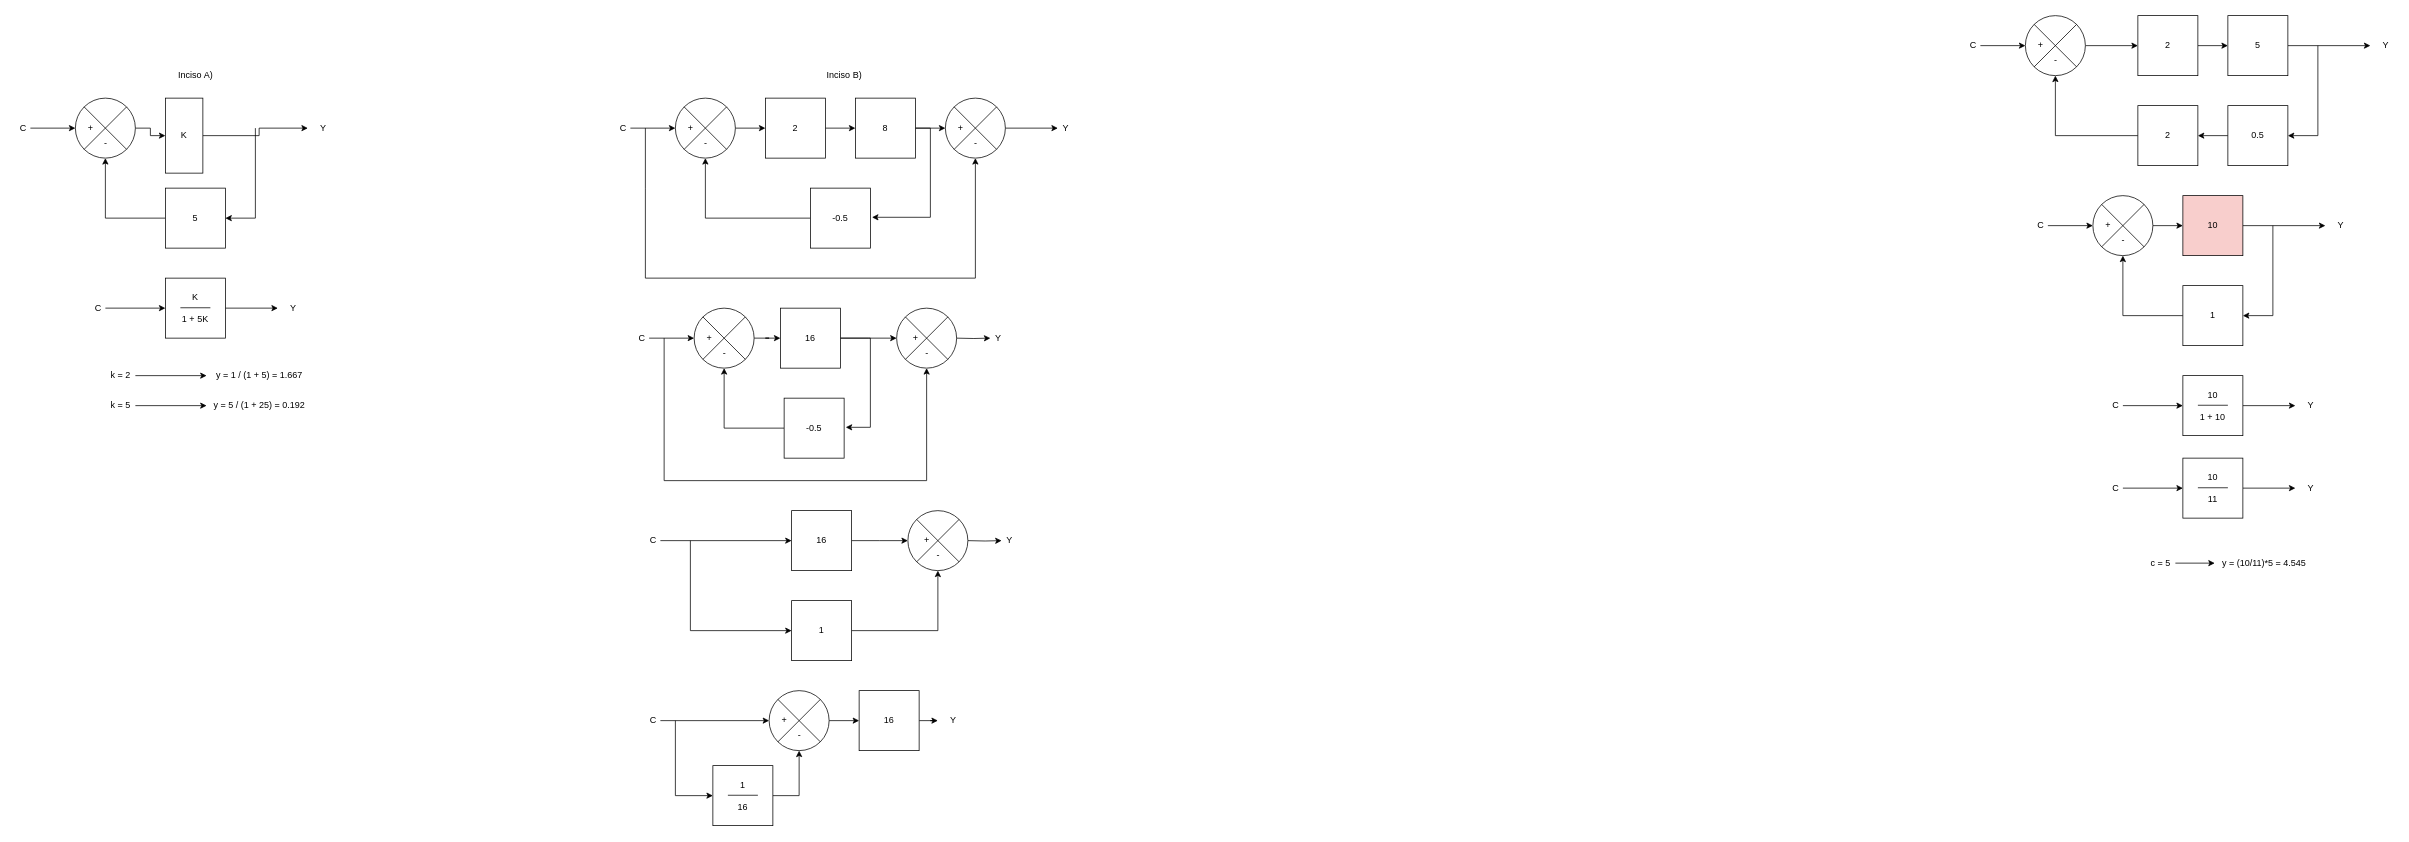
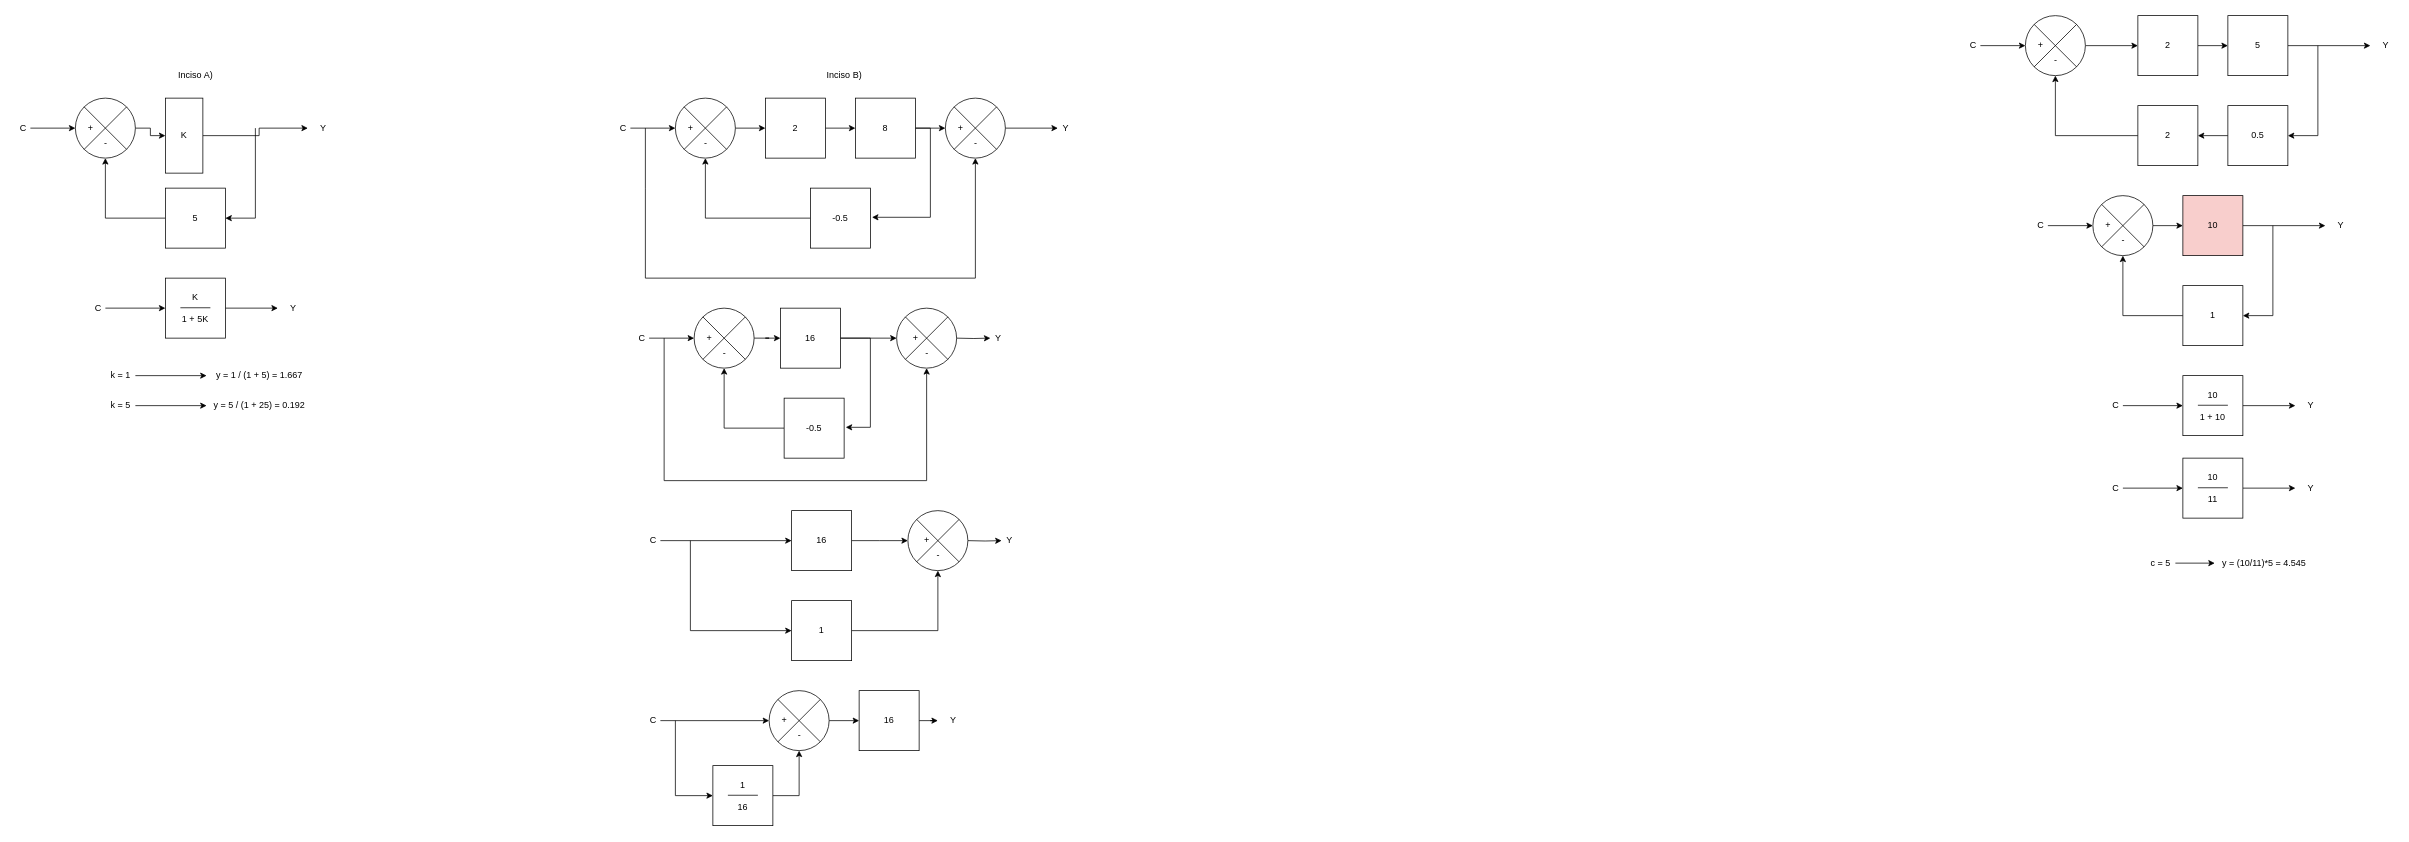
(121, 375) -> (121, 375)
